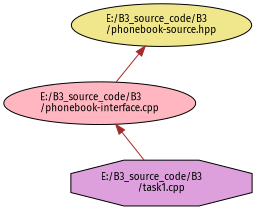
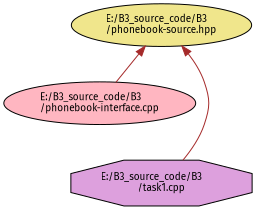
(133, 146) -> (208, 108)
